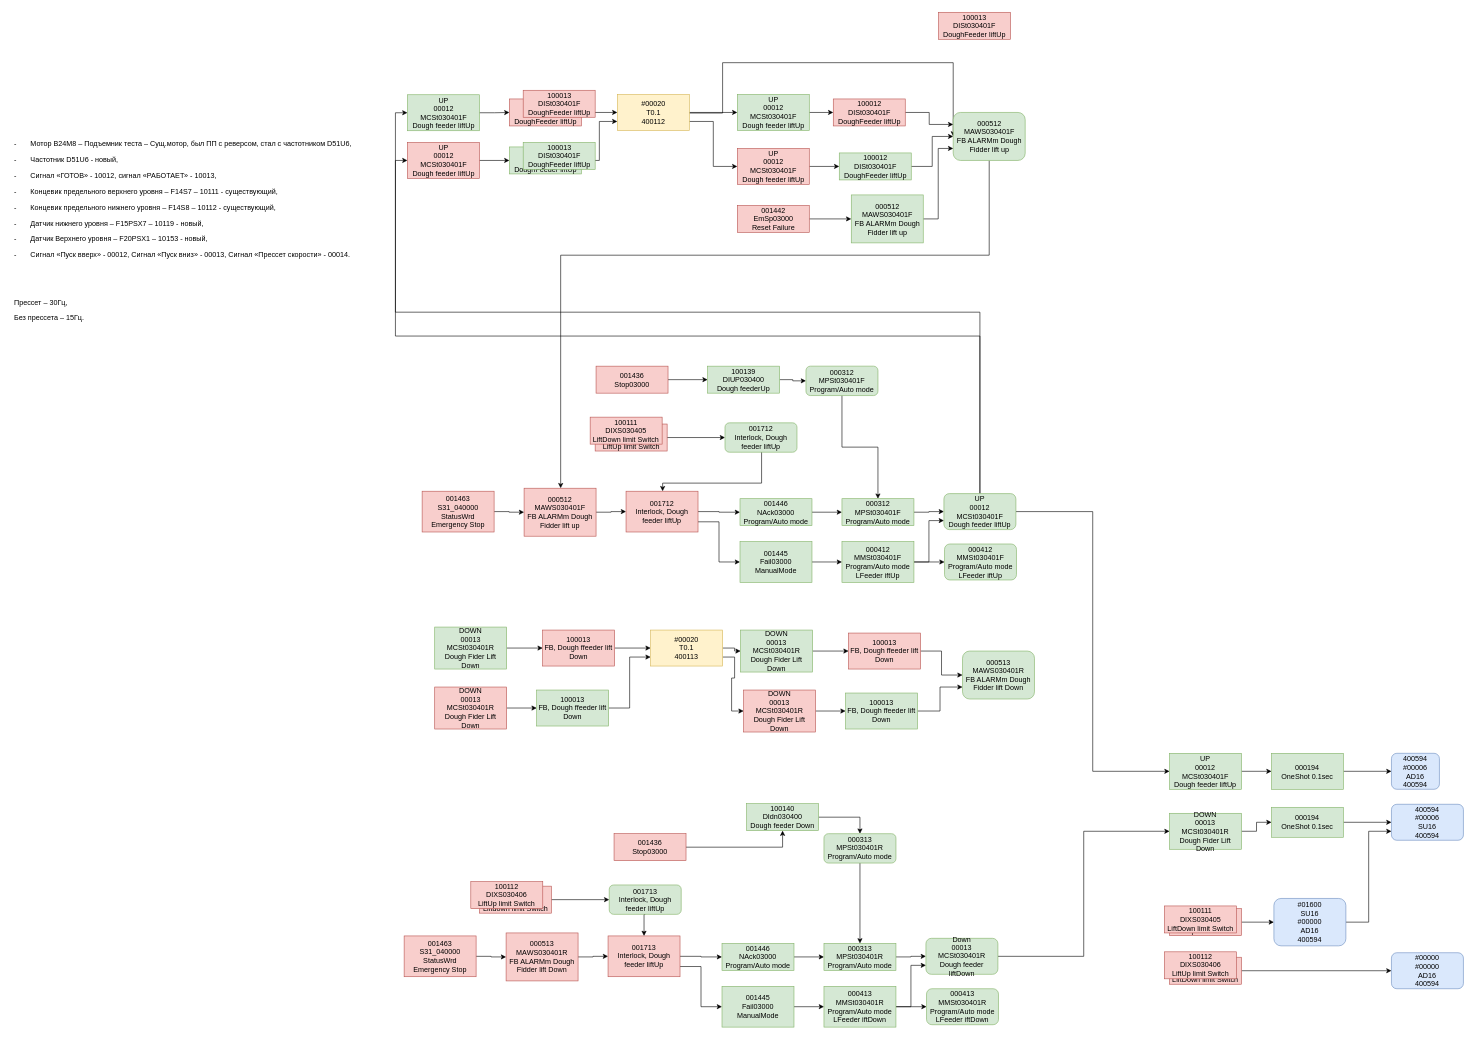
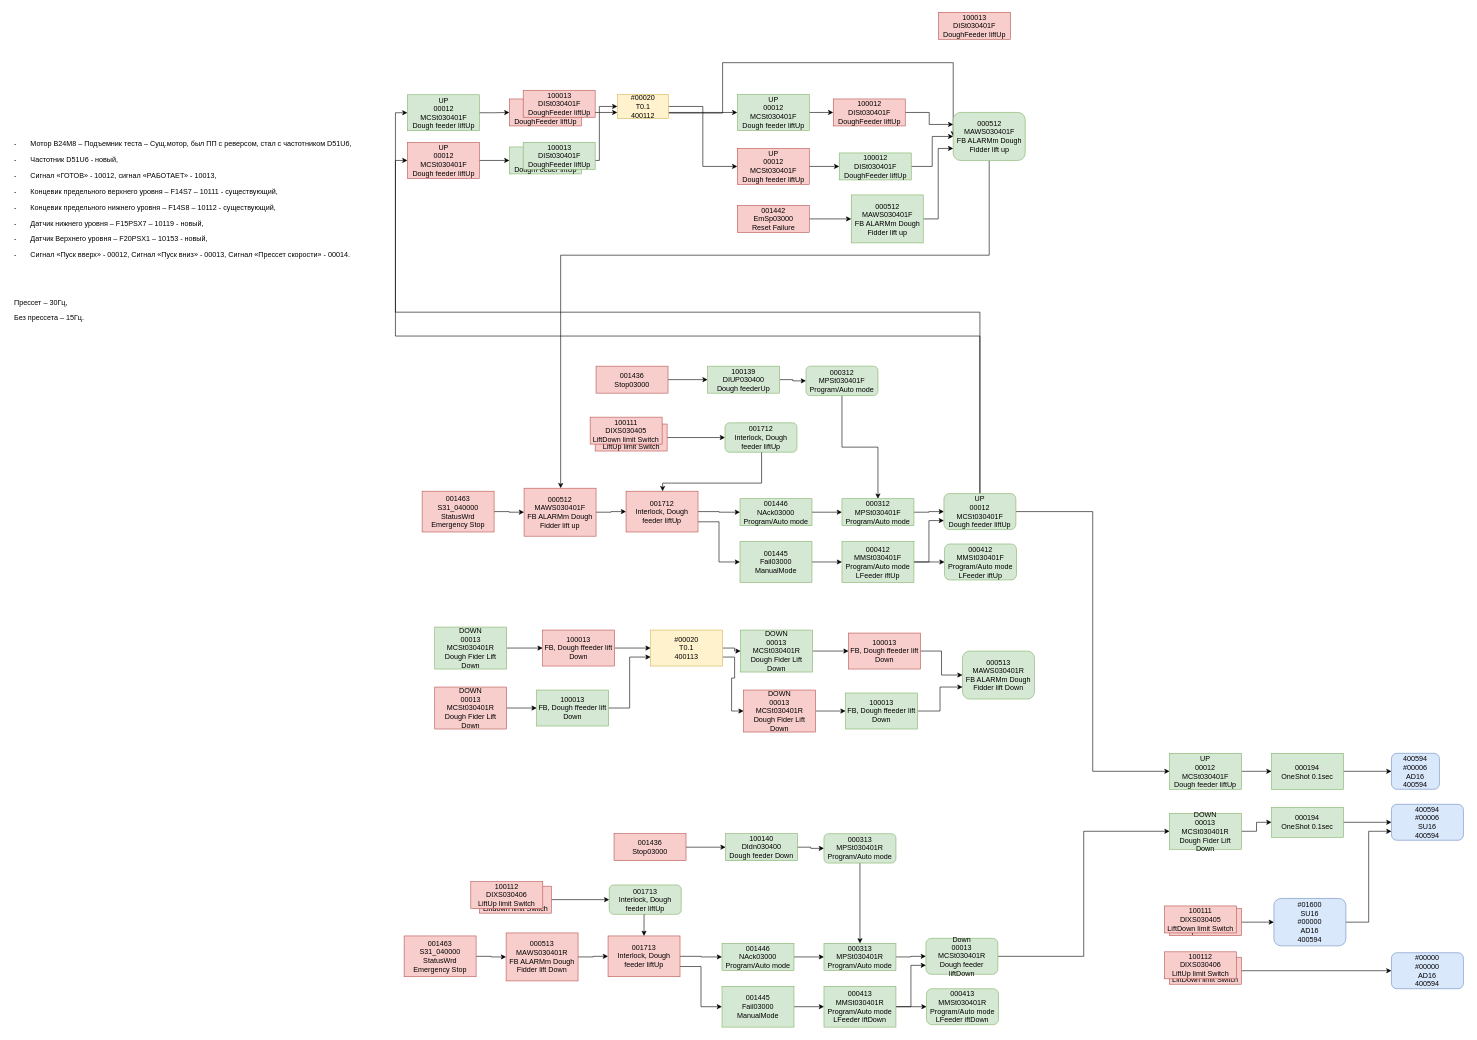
(653, 113) -> (643, 107)
(783, 818) -> (762, 848)
